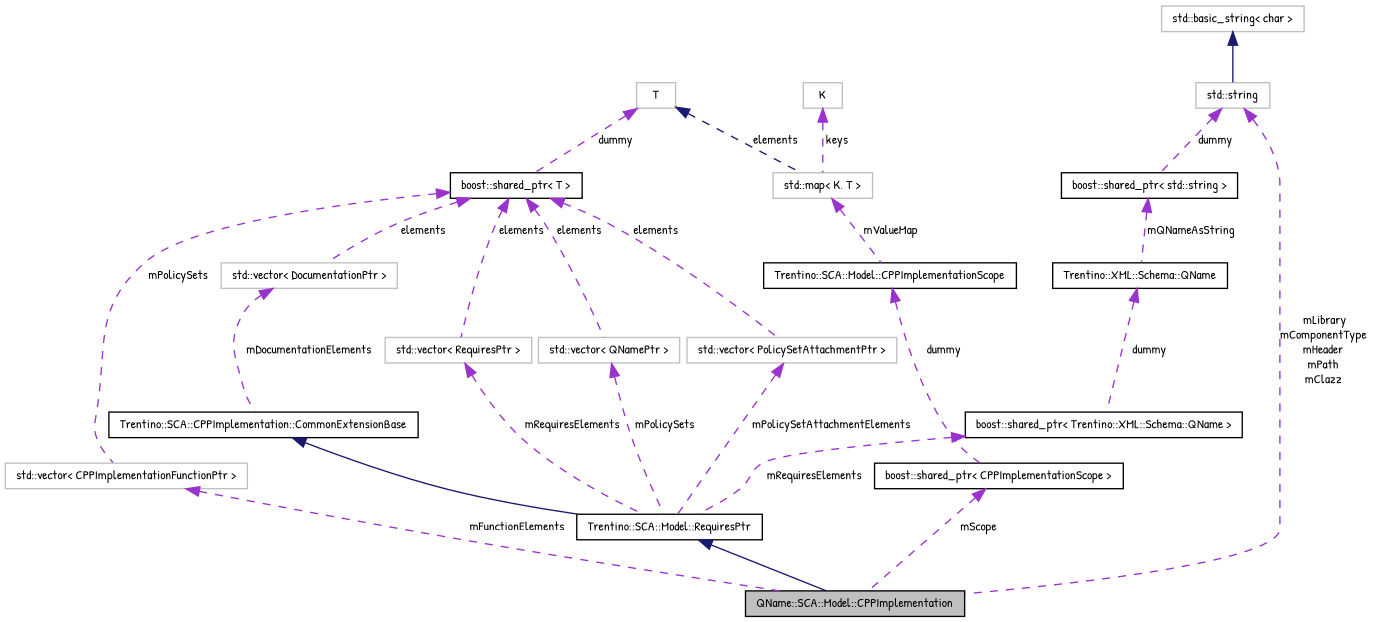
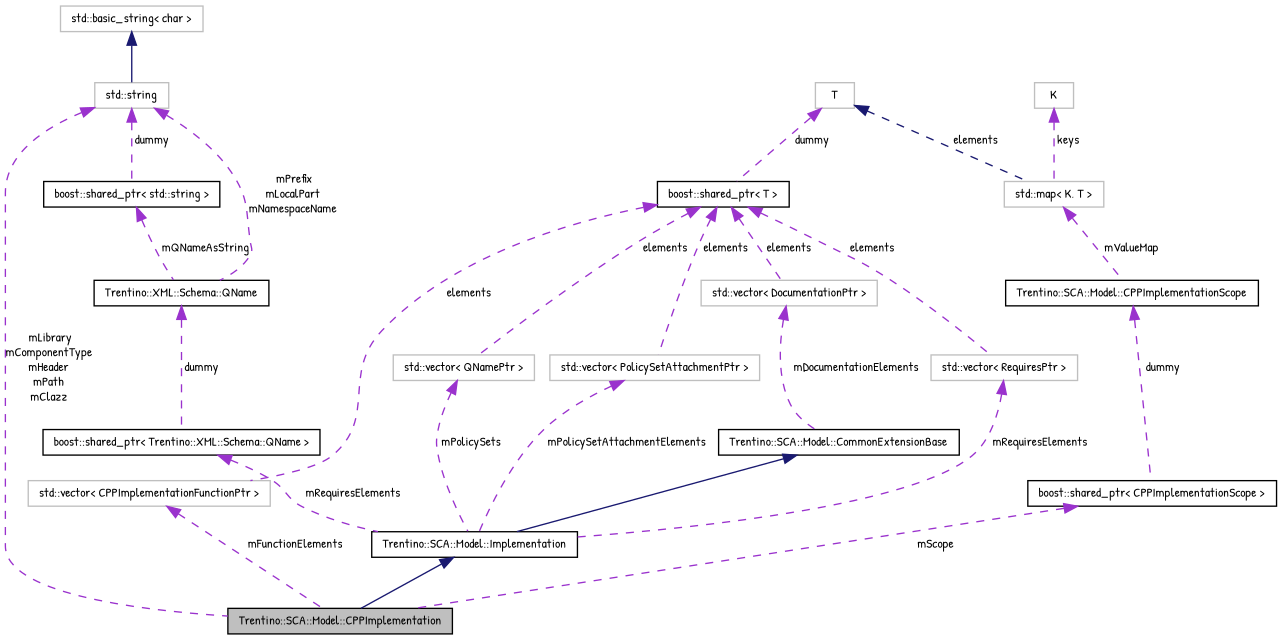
none -> (241, 190)
(177, 276) -> (468, 293)
(264, 425) -> (839, 442)
(670, 527) -> (475, 544)
(855, 604) -> (340, 621)
